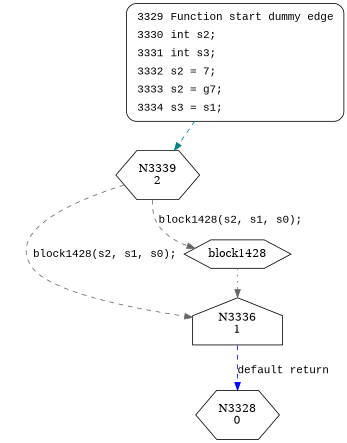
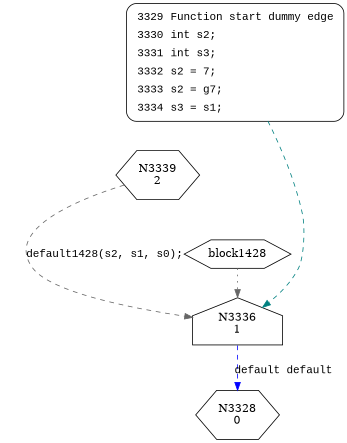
(187, 132) -> (302, 214)
(161, 229) -> none
(105, 254) -> (105, 254)
(283, 370) -> (283, 370)
